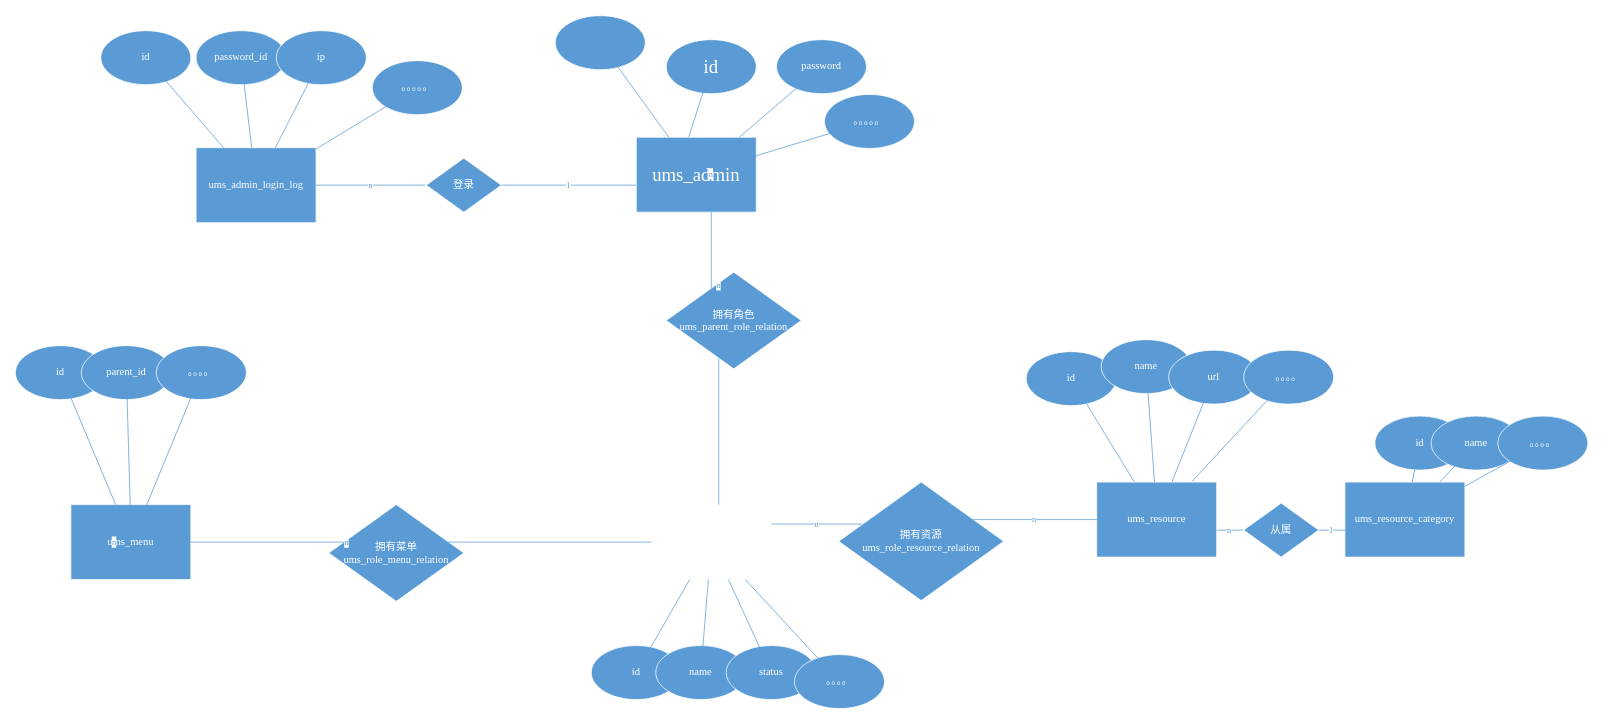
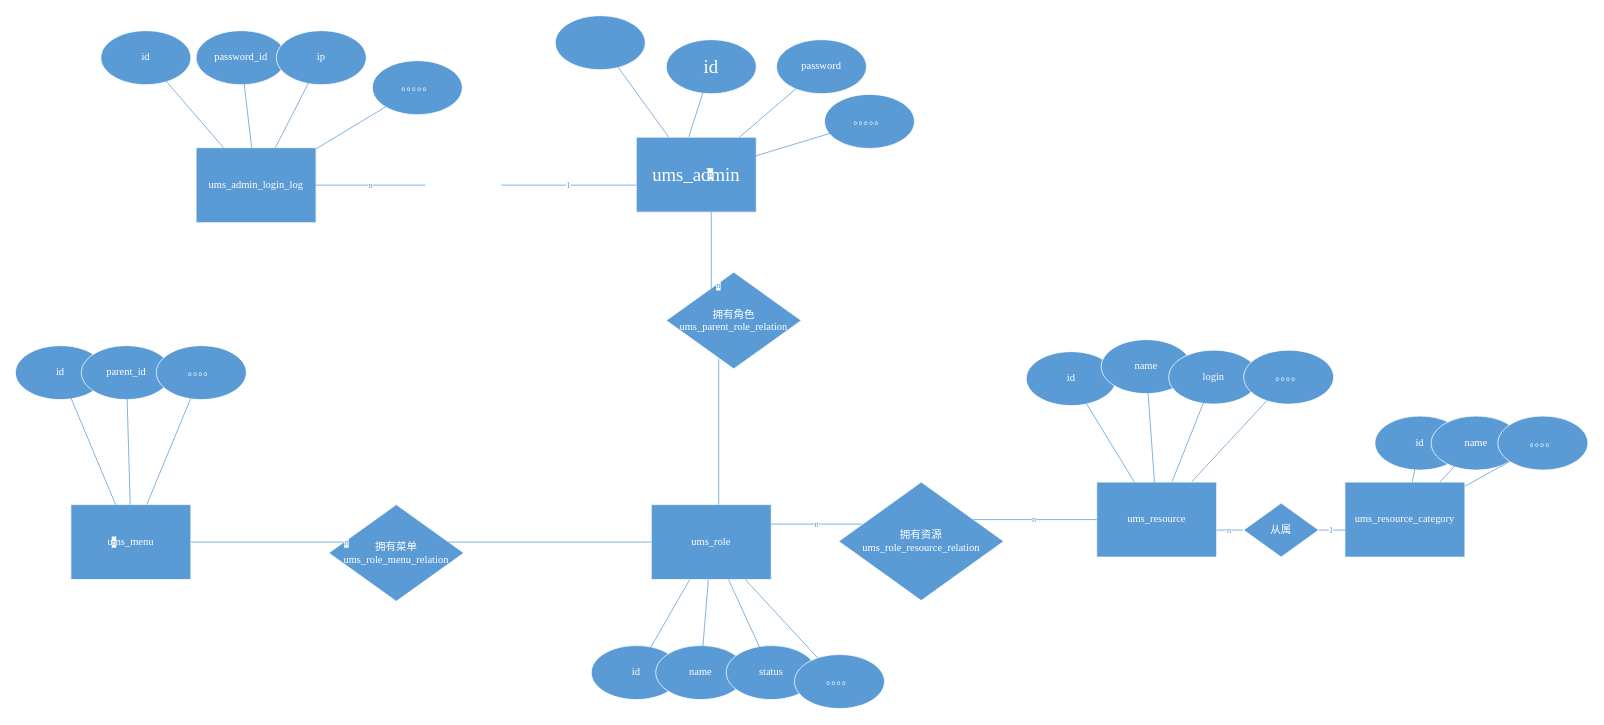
(464, 185) -> none
(1214, 377) -> (1214, 377)
none -> (711, 542)
